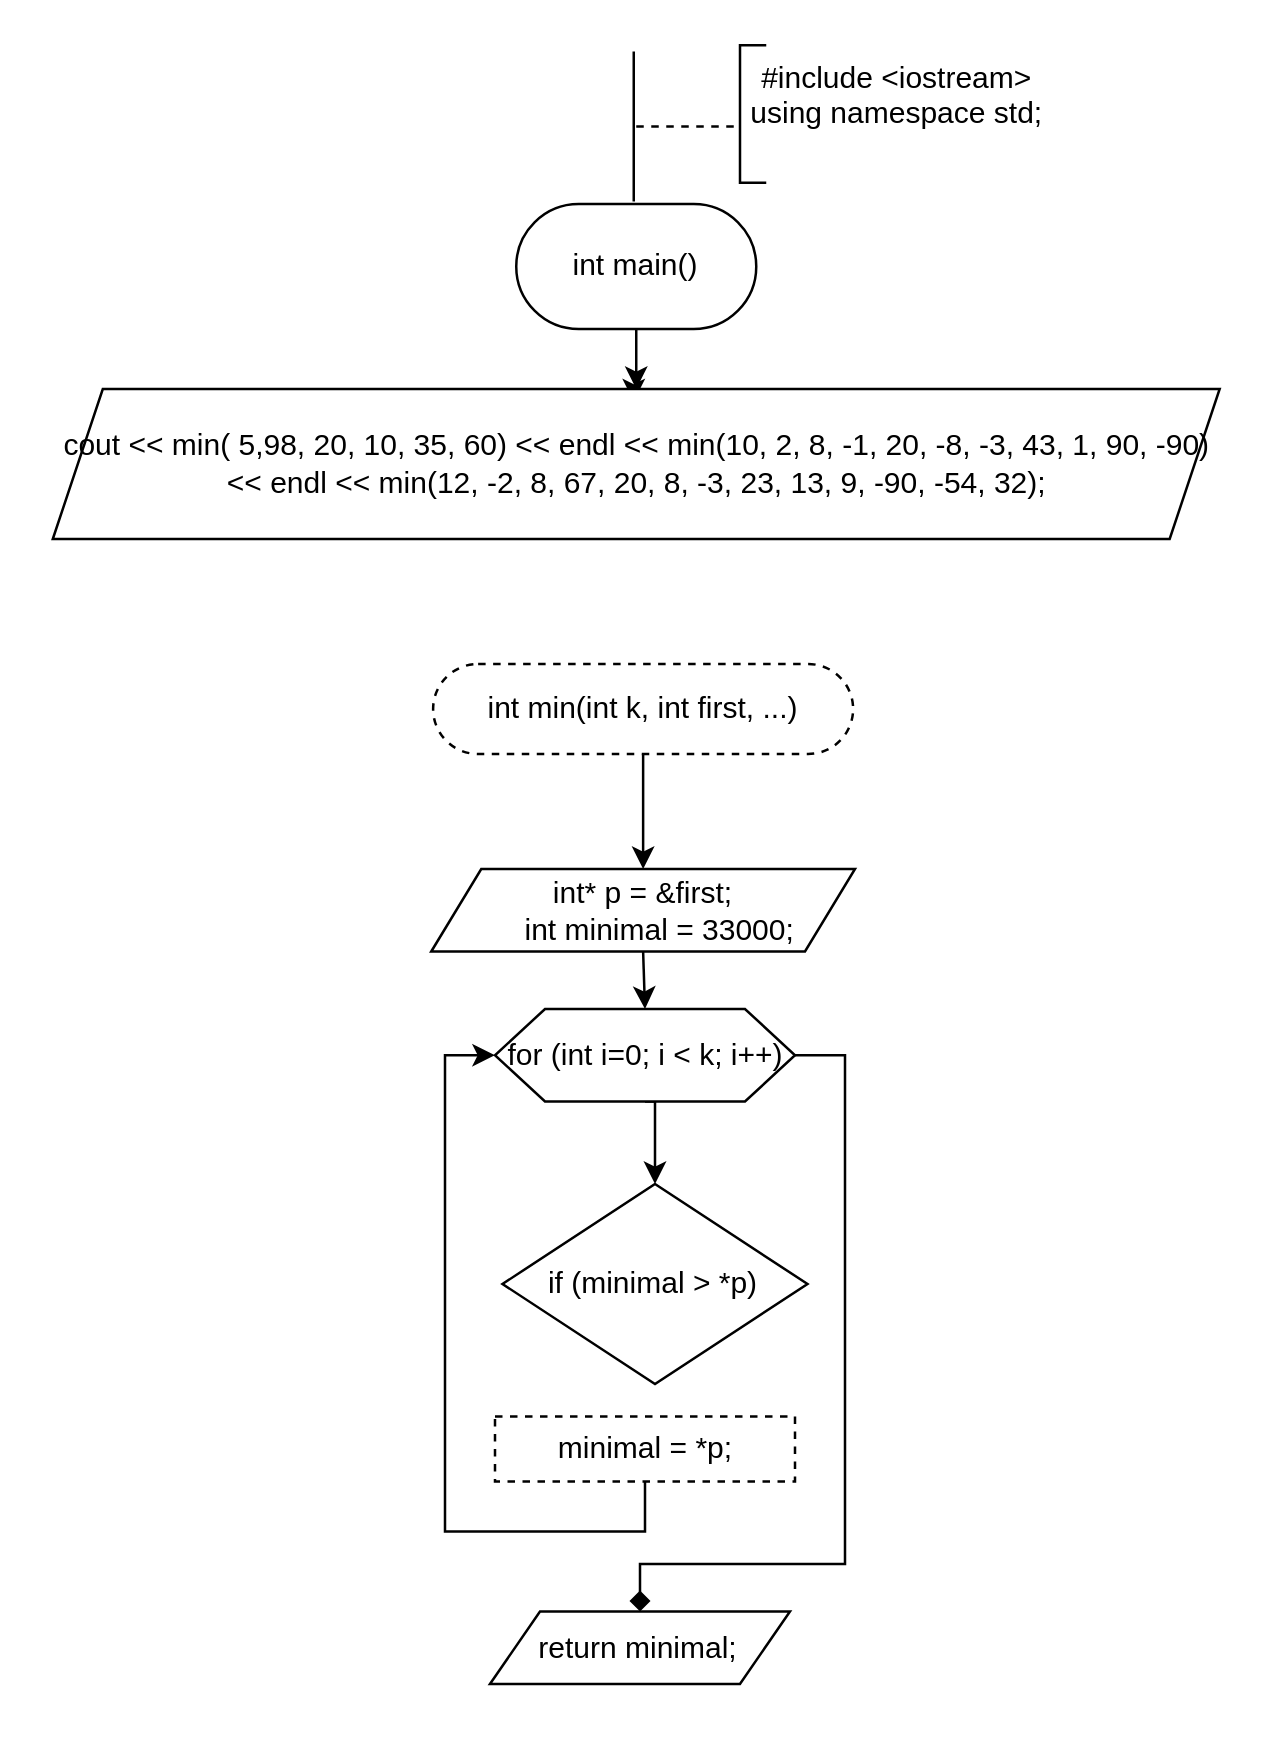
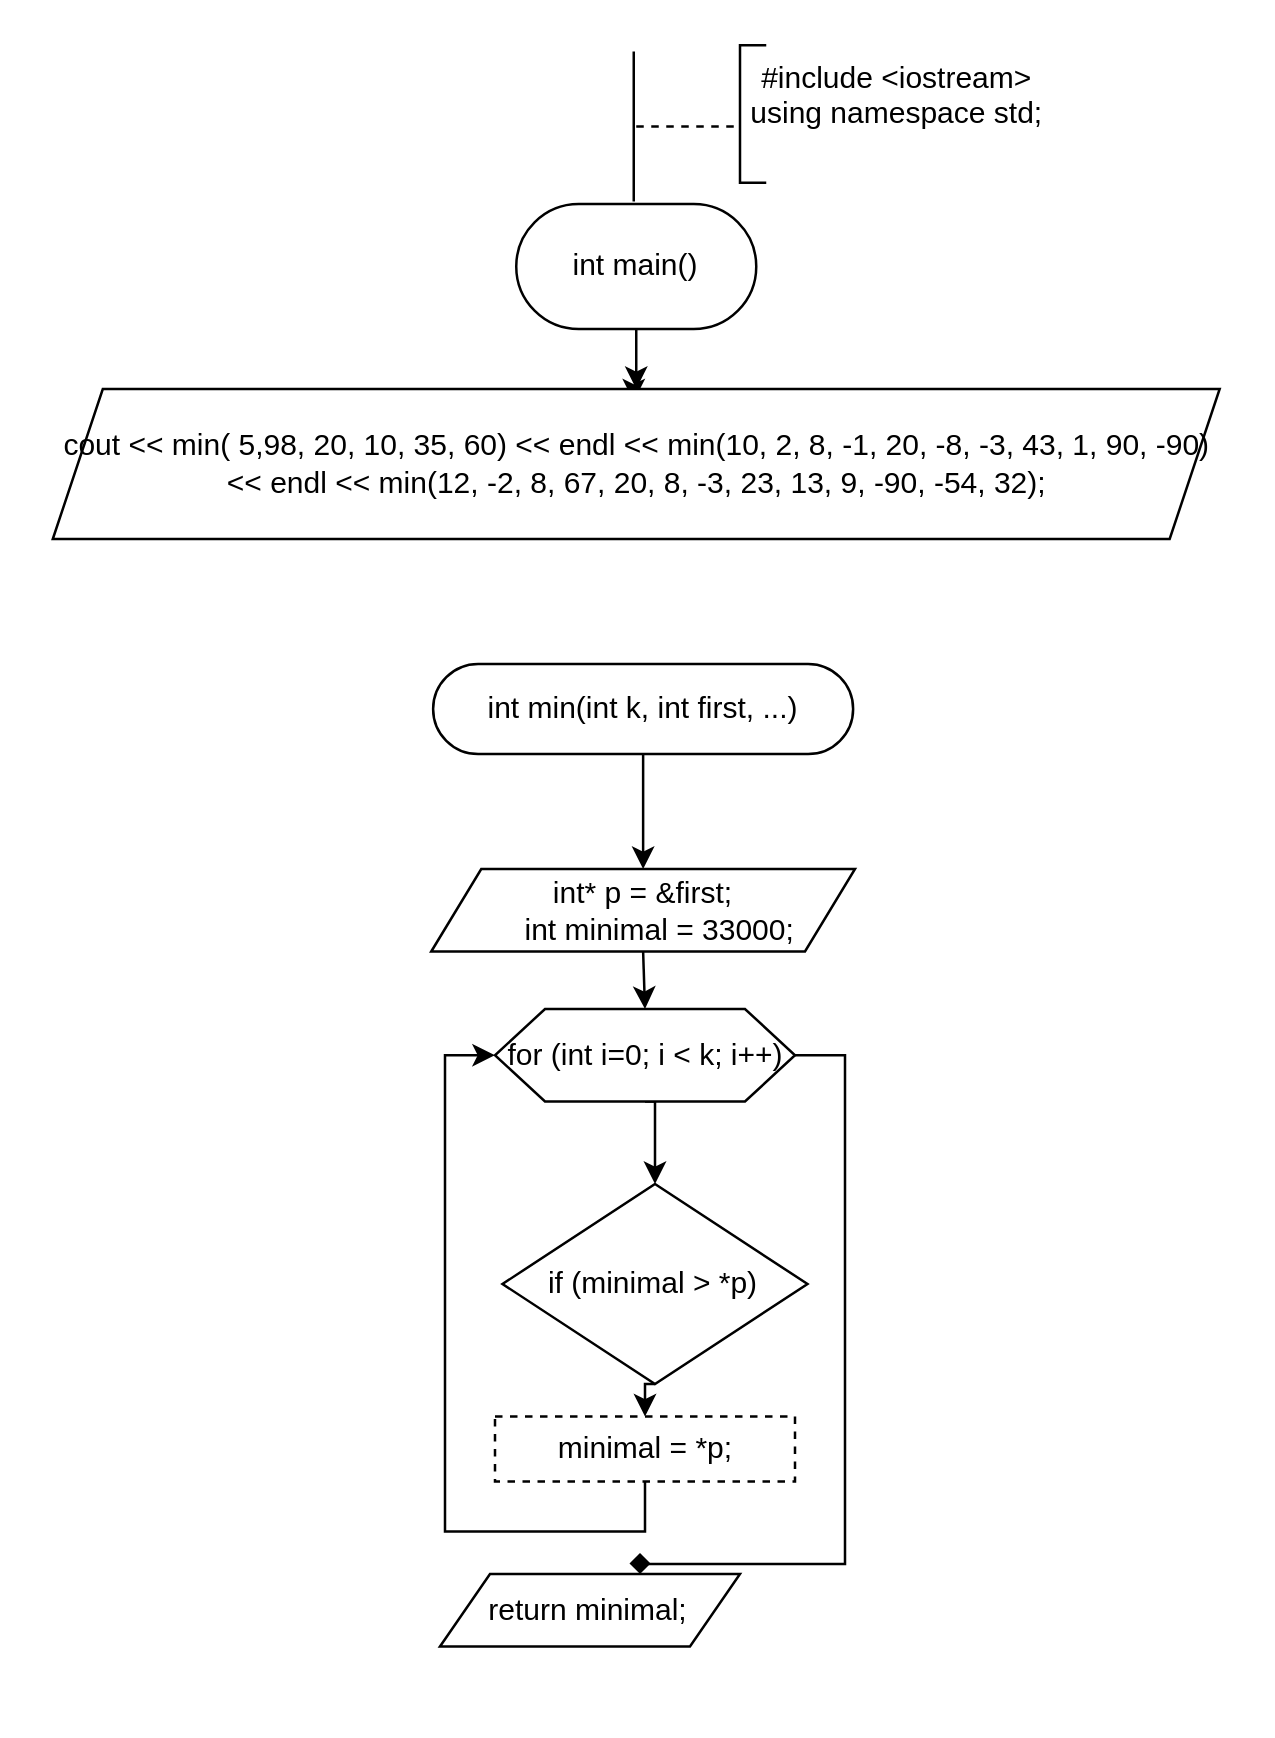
(643, 709) -> (643, 709)
none -> (645, 1387)
(640, 1648) -> (590, 1610)
